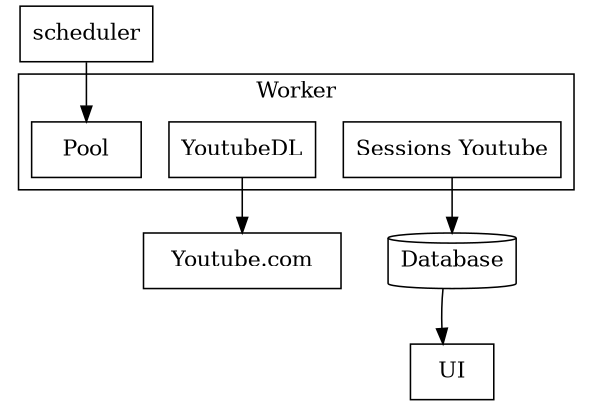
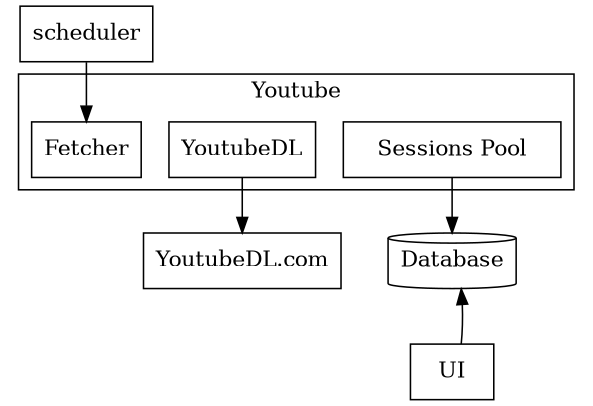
(296, 92) -> (296, 92)
(86, 150) -> (86, 150)
(452, 150) -> (452, 150)
(242, 261) -> (242, 261)
(442, 309) -> (462, 324)
